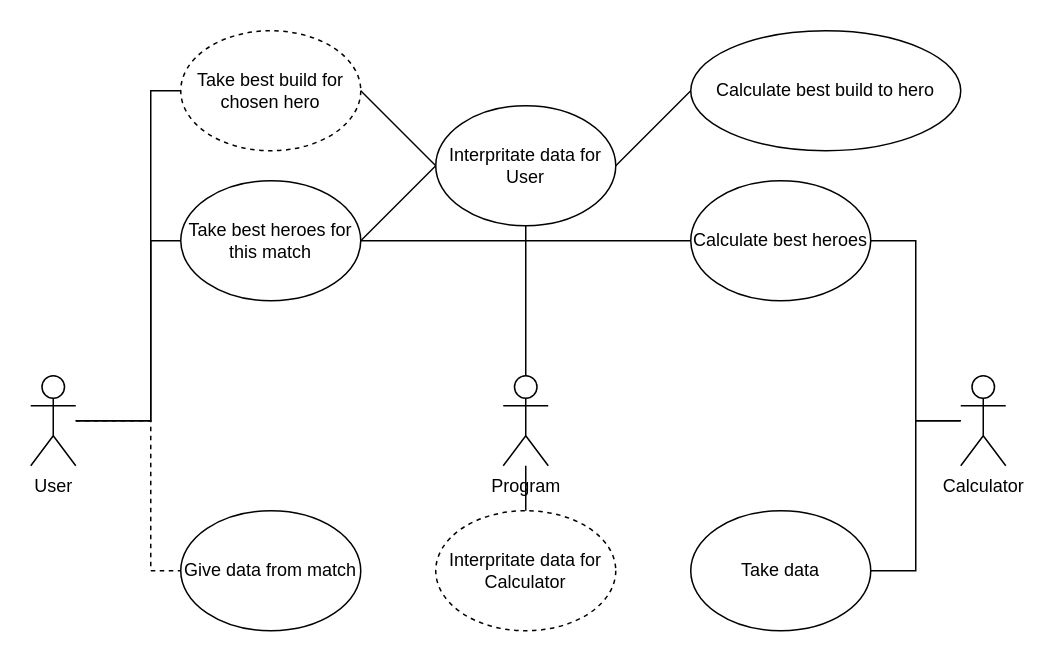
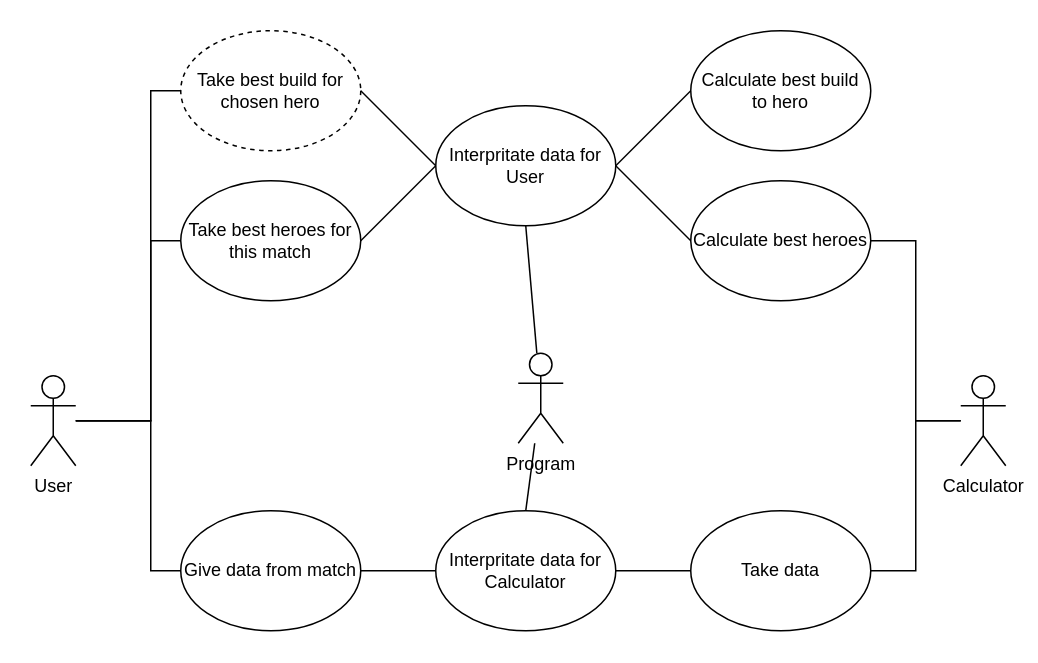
(826, 91) -> (781, 91)
(528, 241) -> (654, 204)
(526, 421) -> (541, 398)
(151, 510) -> (151, 510)
none -> (398, 571)
(526, 571) -> (526, 571)
none -> (653, 571)
